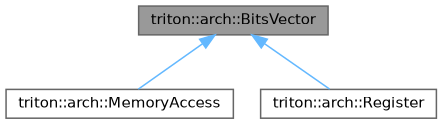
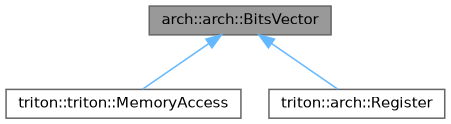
(233, 20) -> (240, 20)
(120, 104) -> (123, 104)
